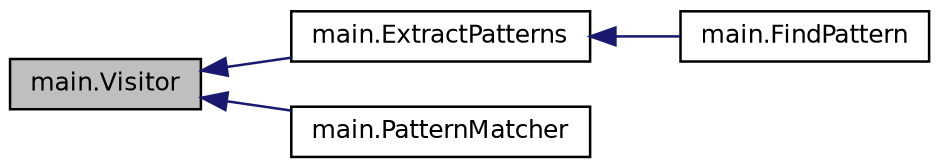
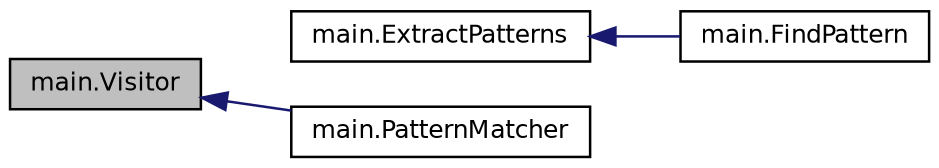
(259, 62) -> none
